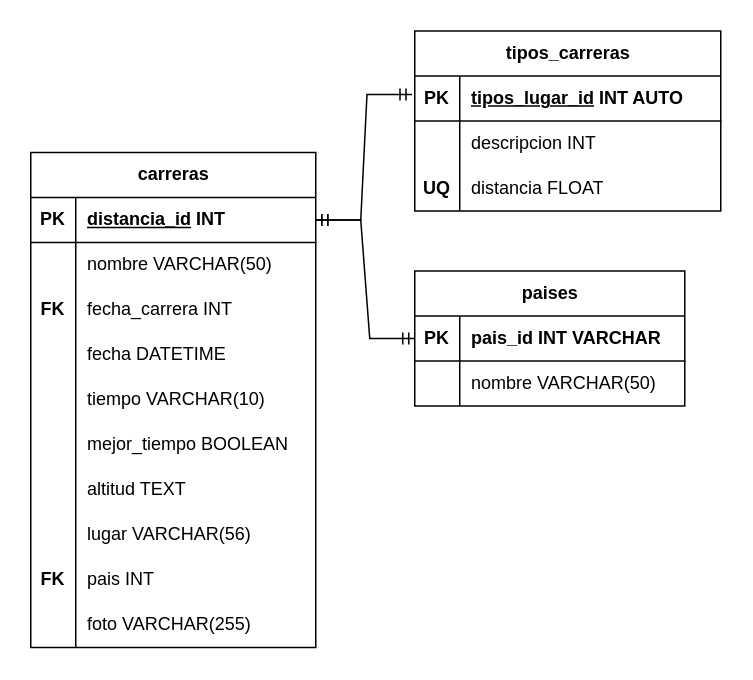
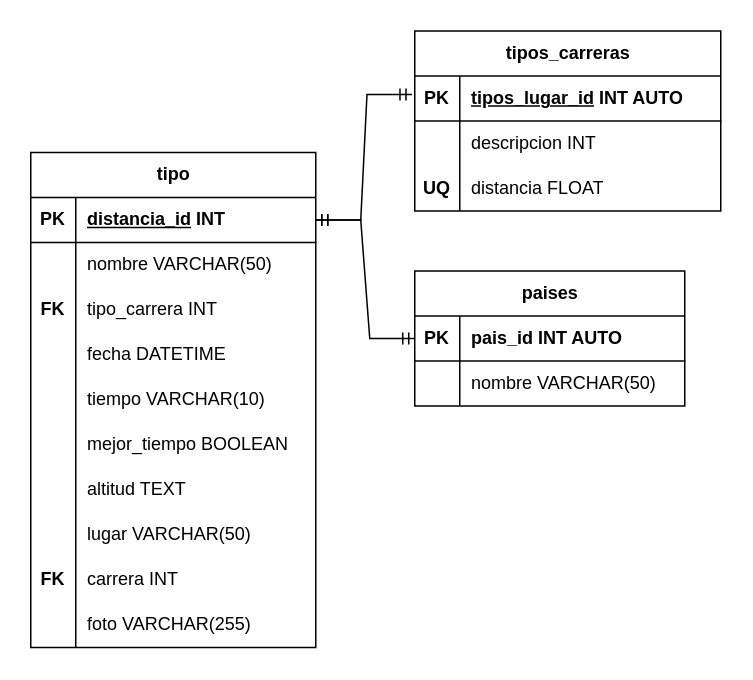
(174, 175) -> (174, 175)
(171, 310) -> (164, 310)
(558, 338) -> (543, 338)
(169, 535) -> (169, 535)
(123, 580) -> (141, 580)
